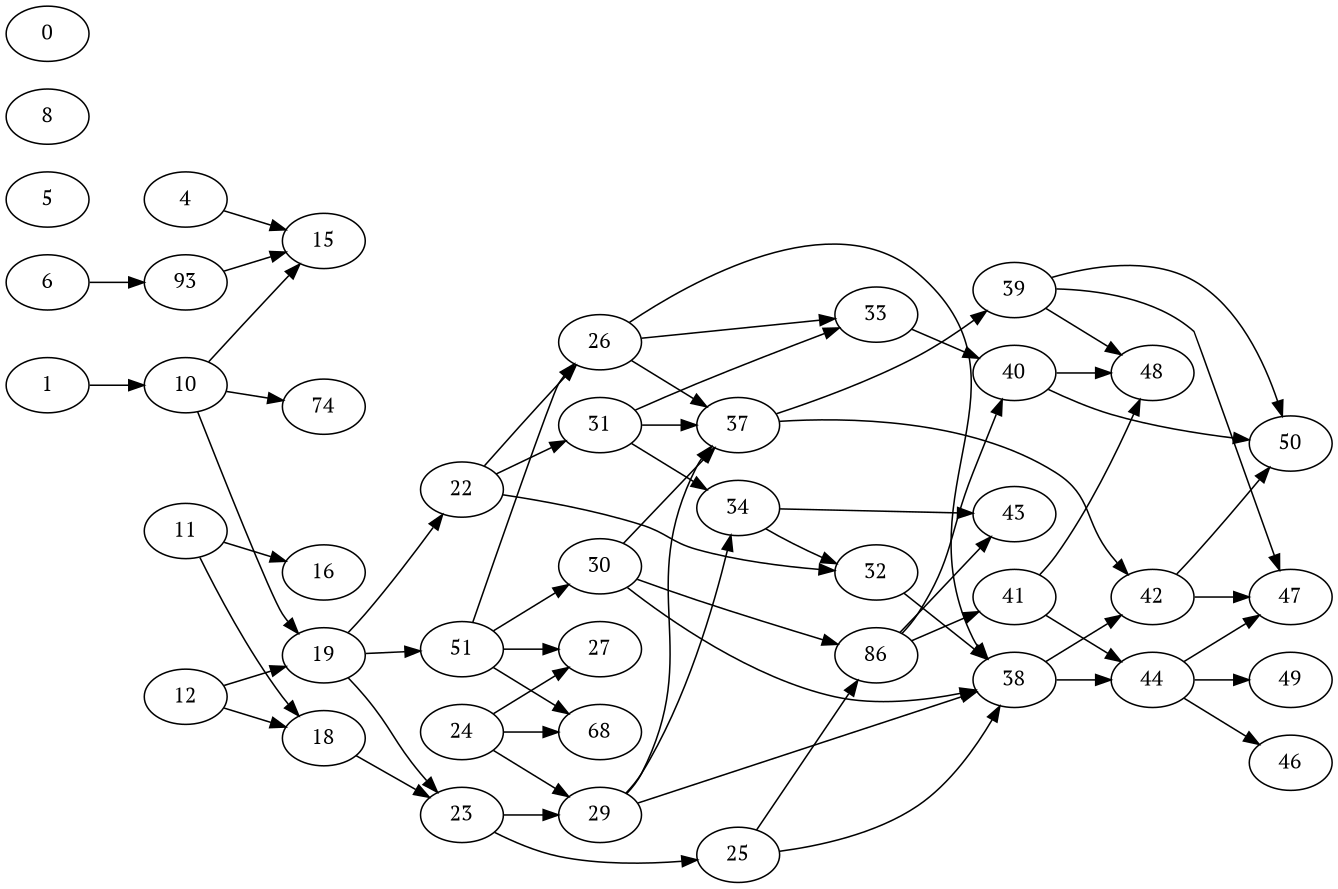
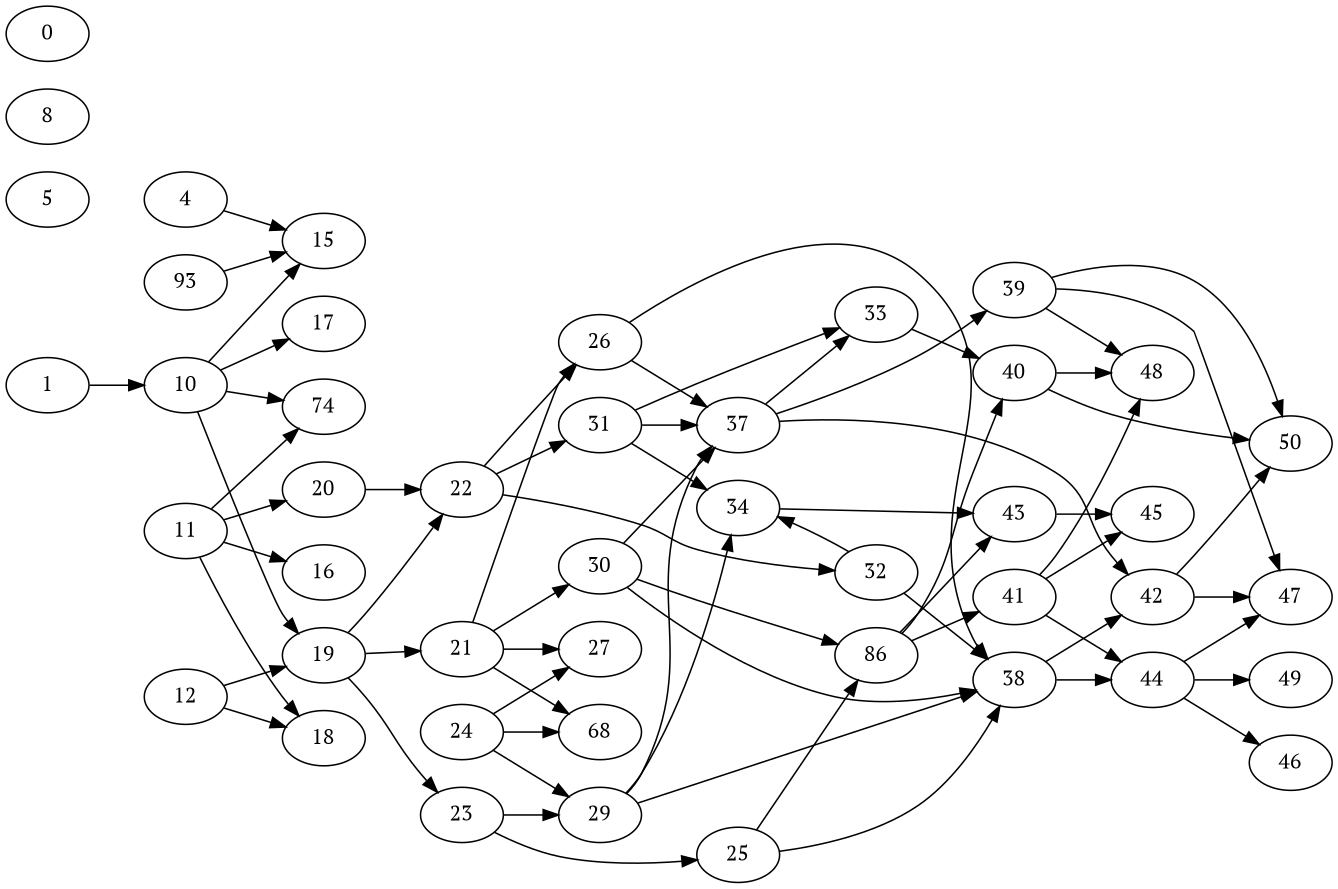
(48, 282) -> none
none -> (324, 324)
(730, 329) -> (801, 375)
none -> (249, 474)
none -> (324, 490)
none -> (1153, 514)
(794, 544) -> (821, 537)
(462, 649) -> (462, 649)
(386, 773) -> none
